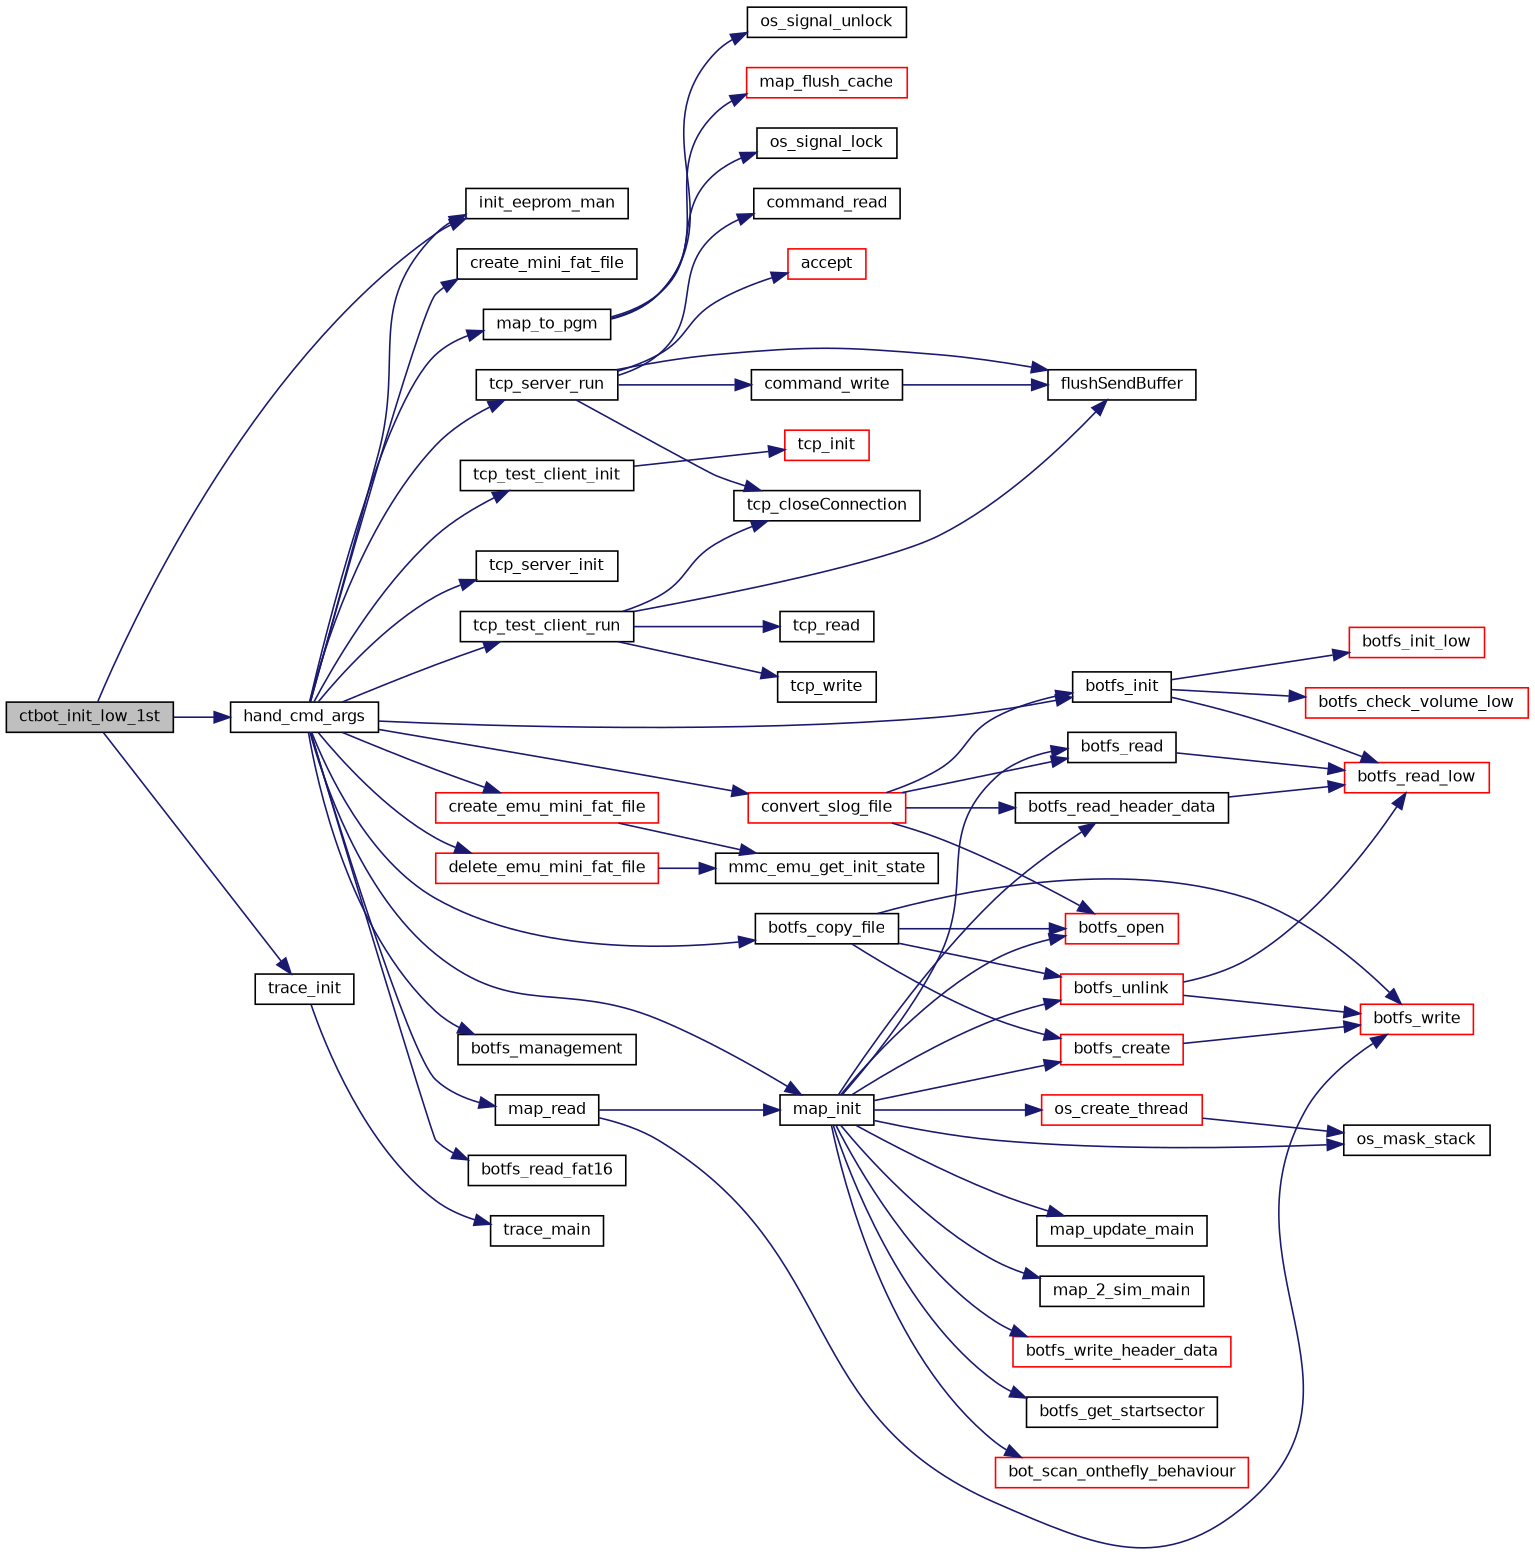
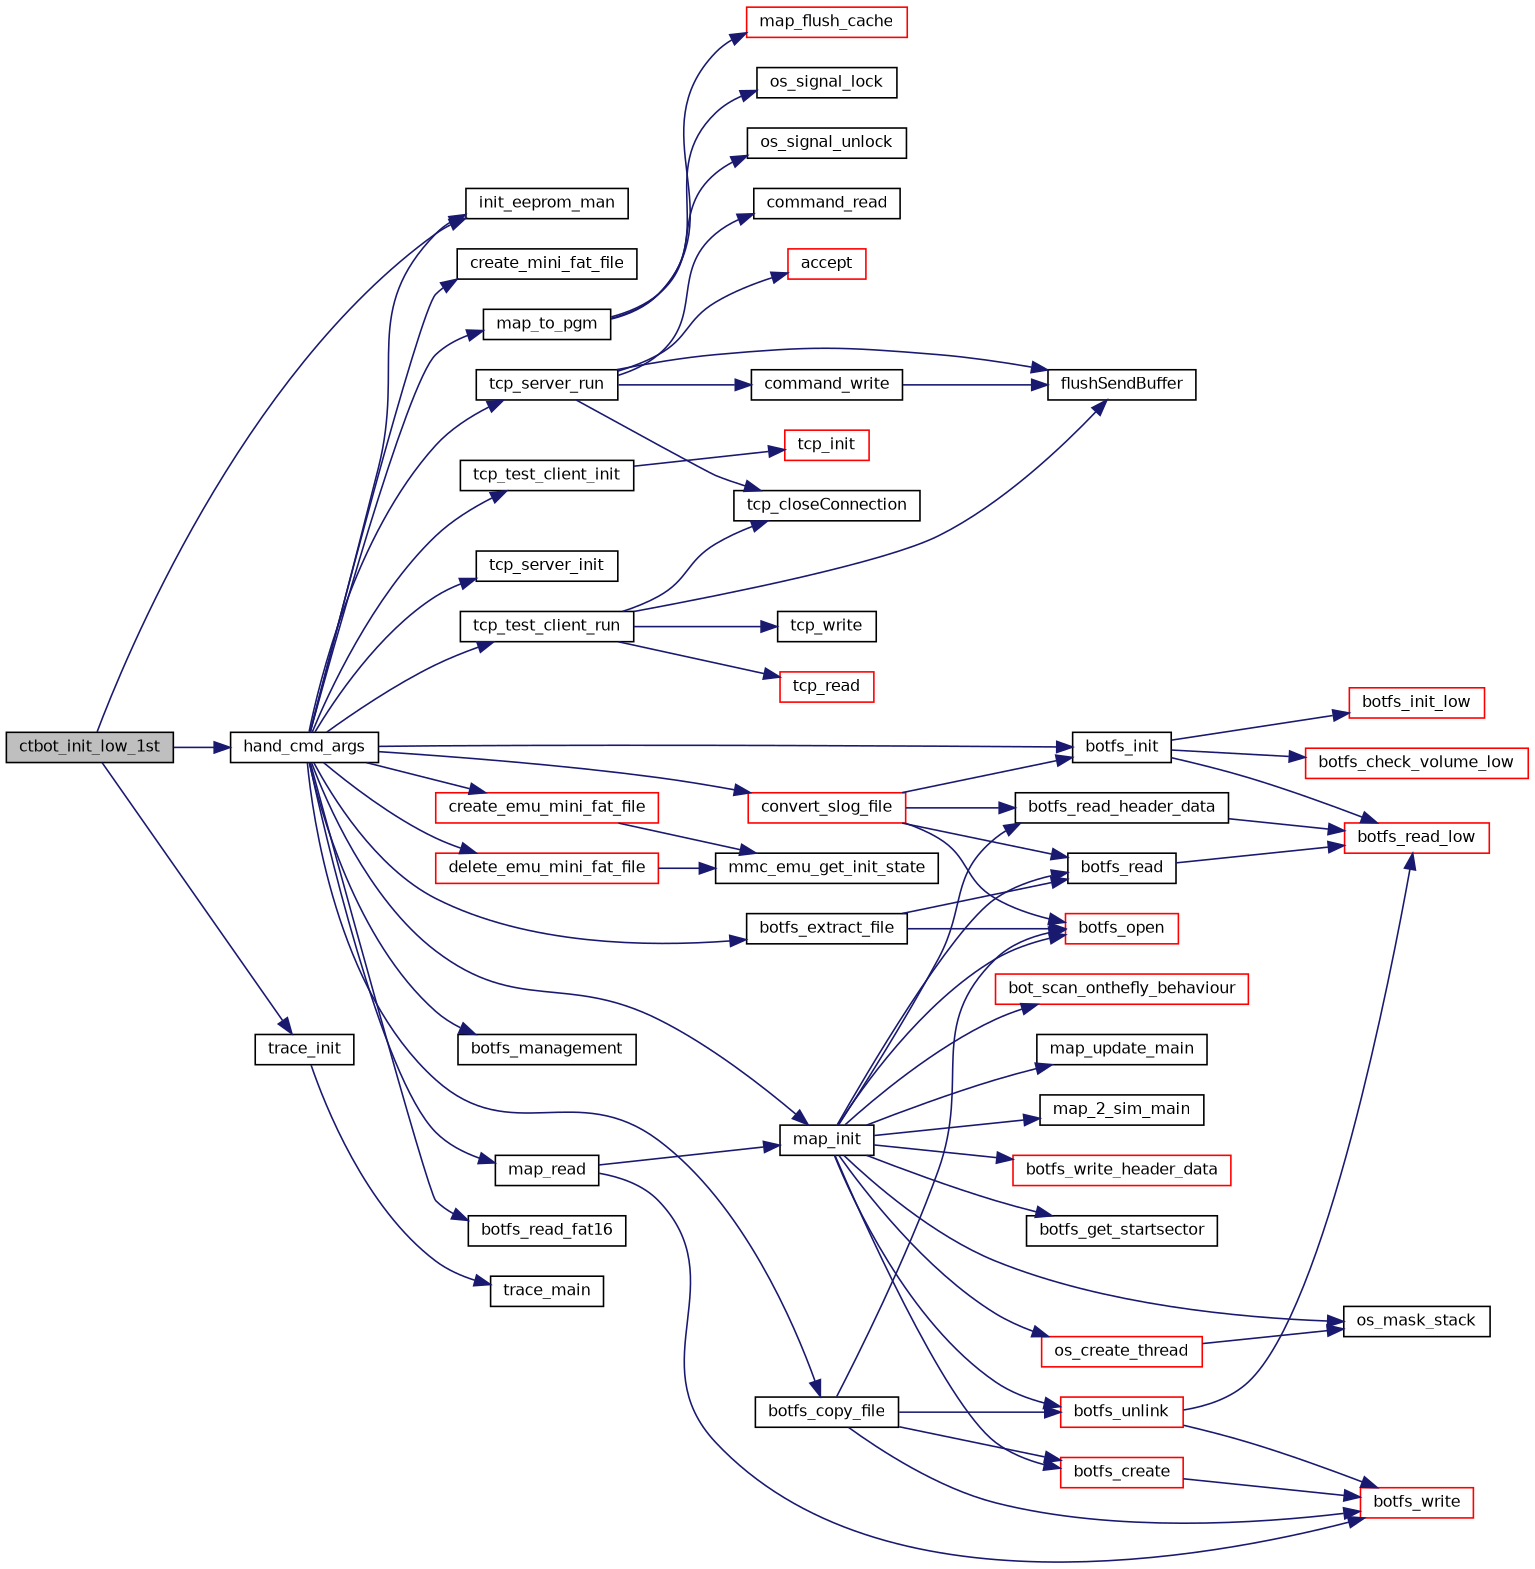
(827, 627) -> (827, 687)
none -> (827, 929)
